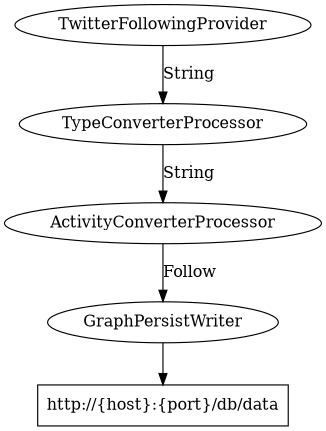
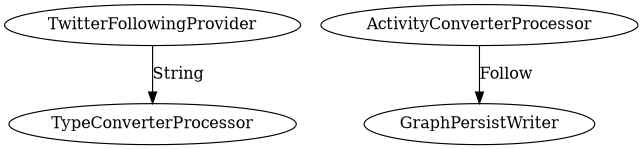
(163, 168) -> none
(163, 405) -> none
